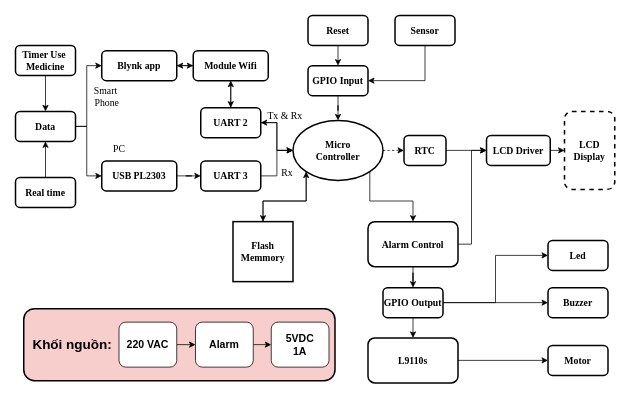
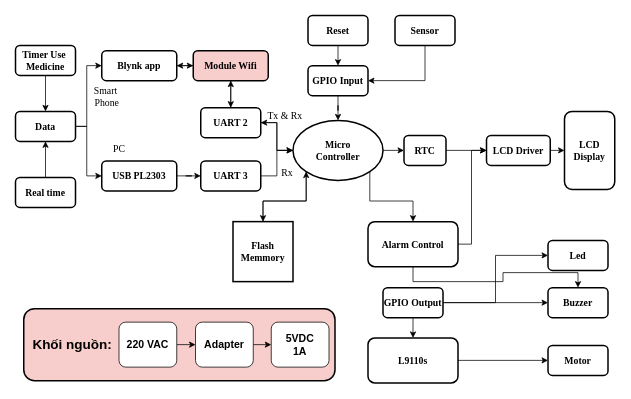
(231, 66) -> (231, 66)
(390, 150) -> (390, 150)
(590, 150) -> (590, 150)
(413, 282) -> (503, 281)
(224, 345) -> (224, 345)
